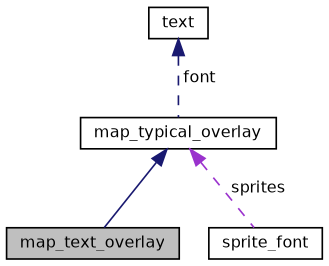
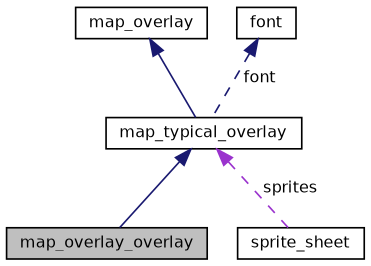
none -> (141, 23)
(178, 23) -> (266, 23)
(93, 243) -> (107, 243)
(266, 243) -> (301, 243)
